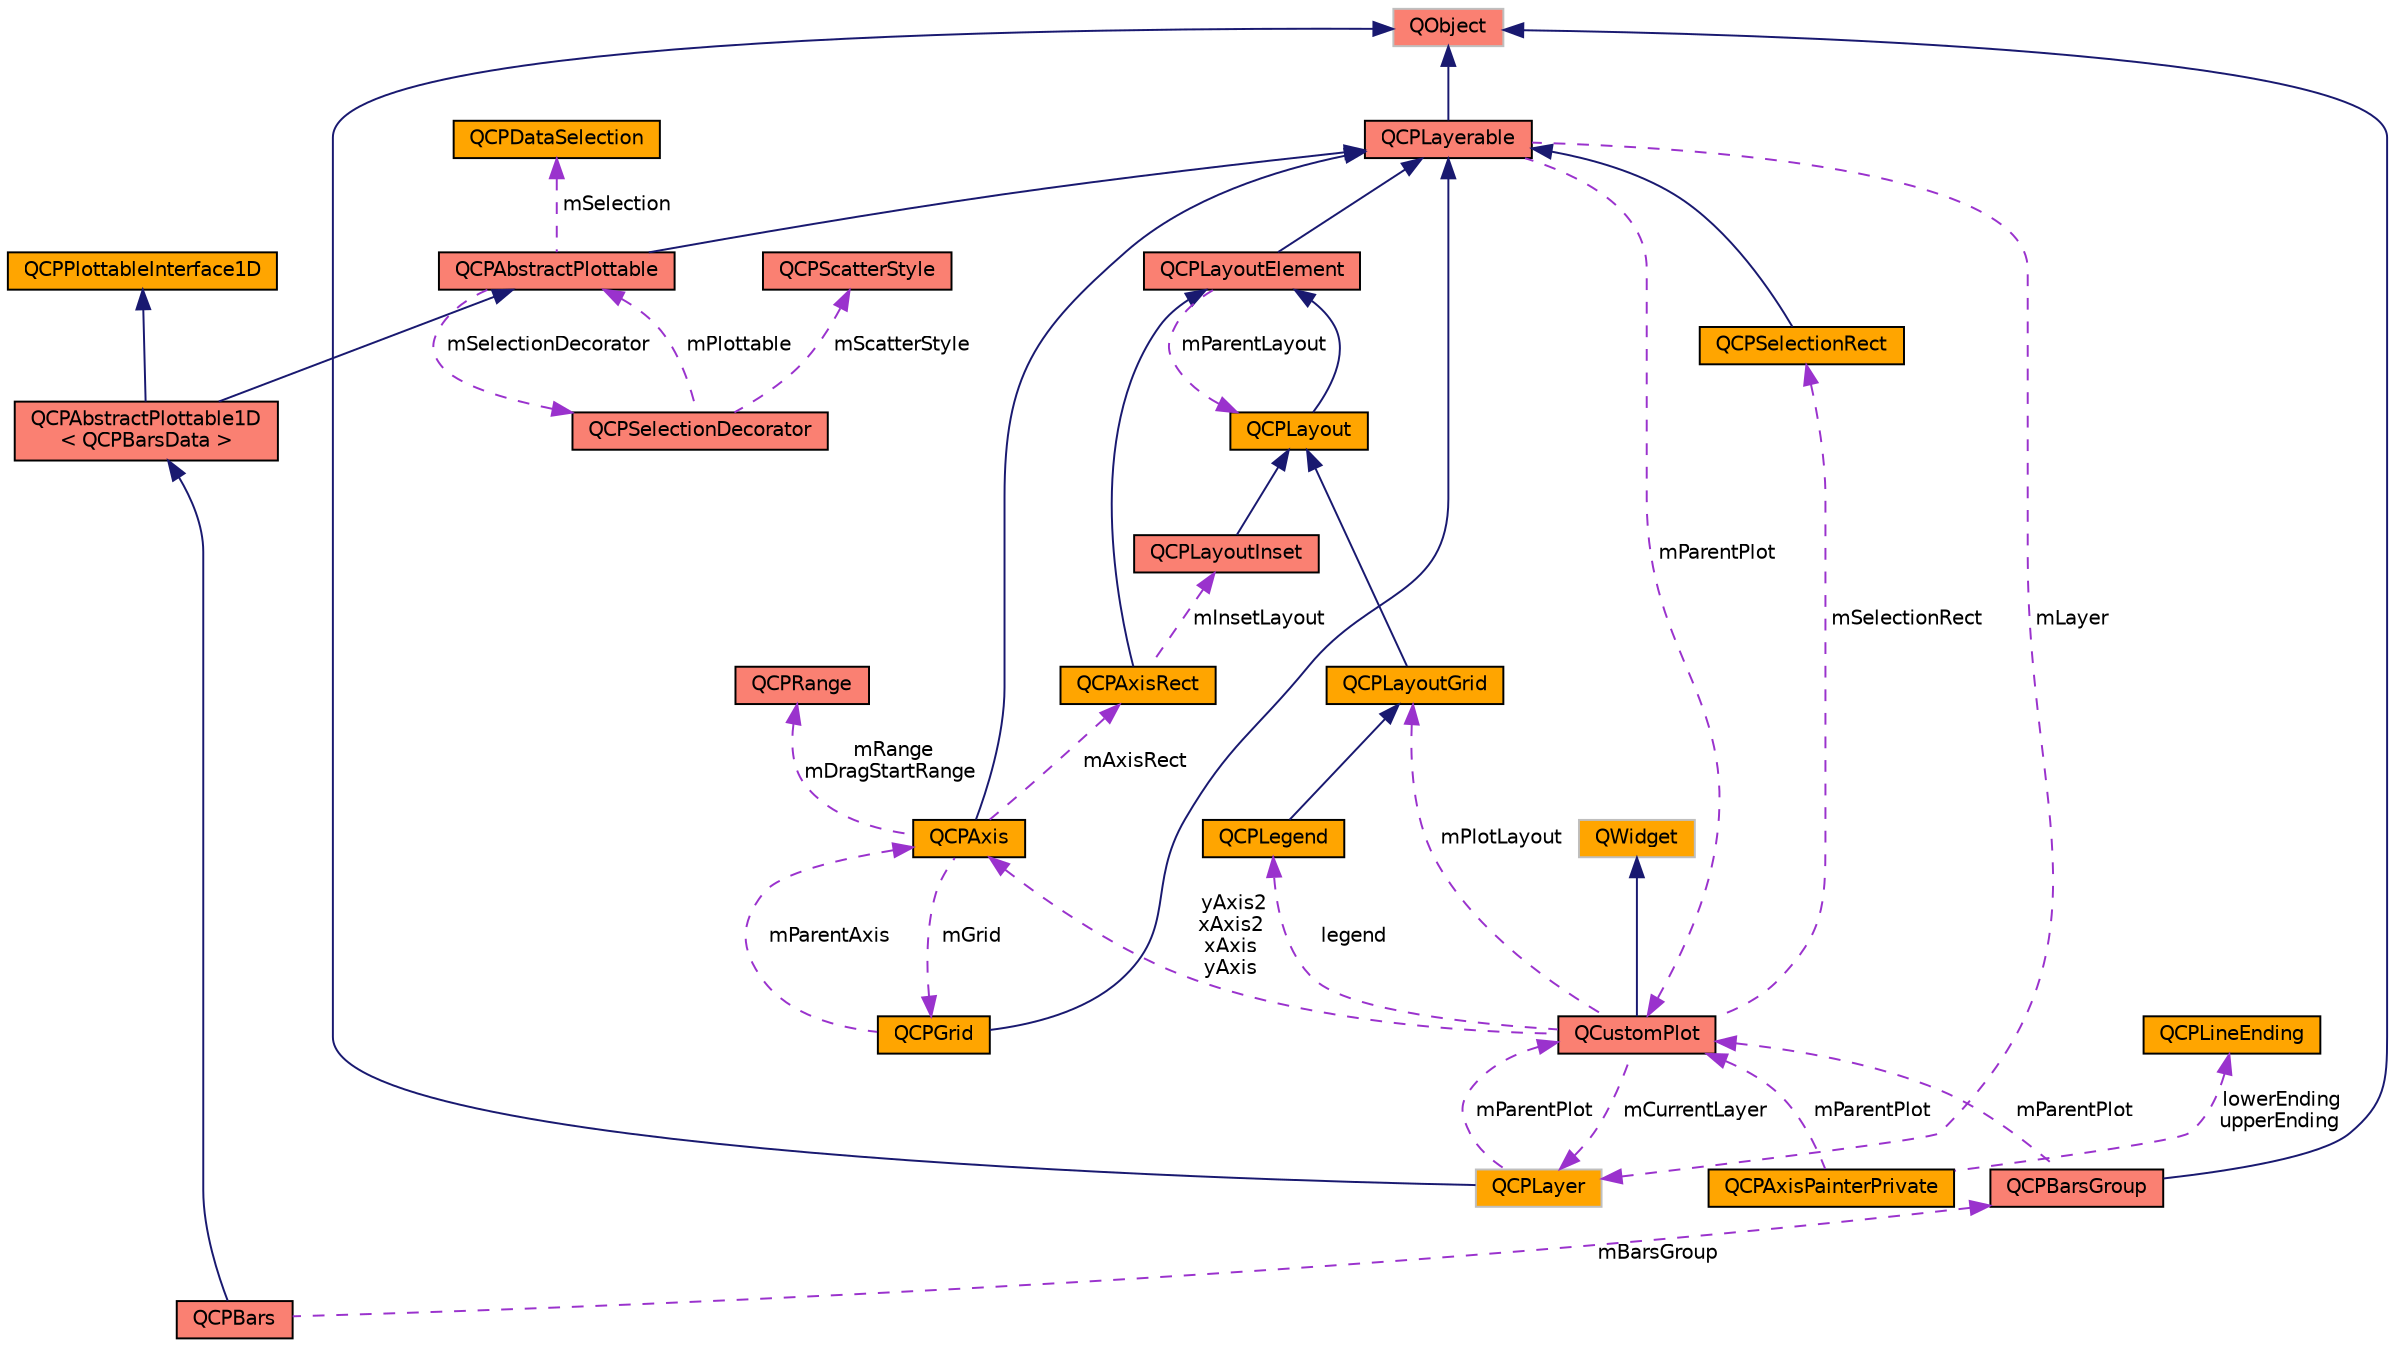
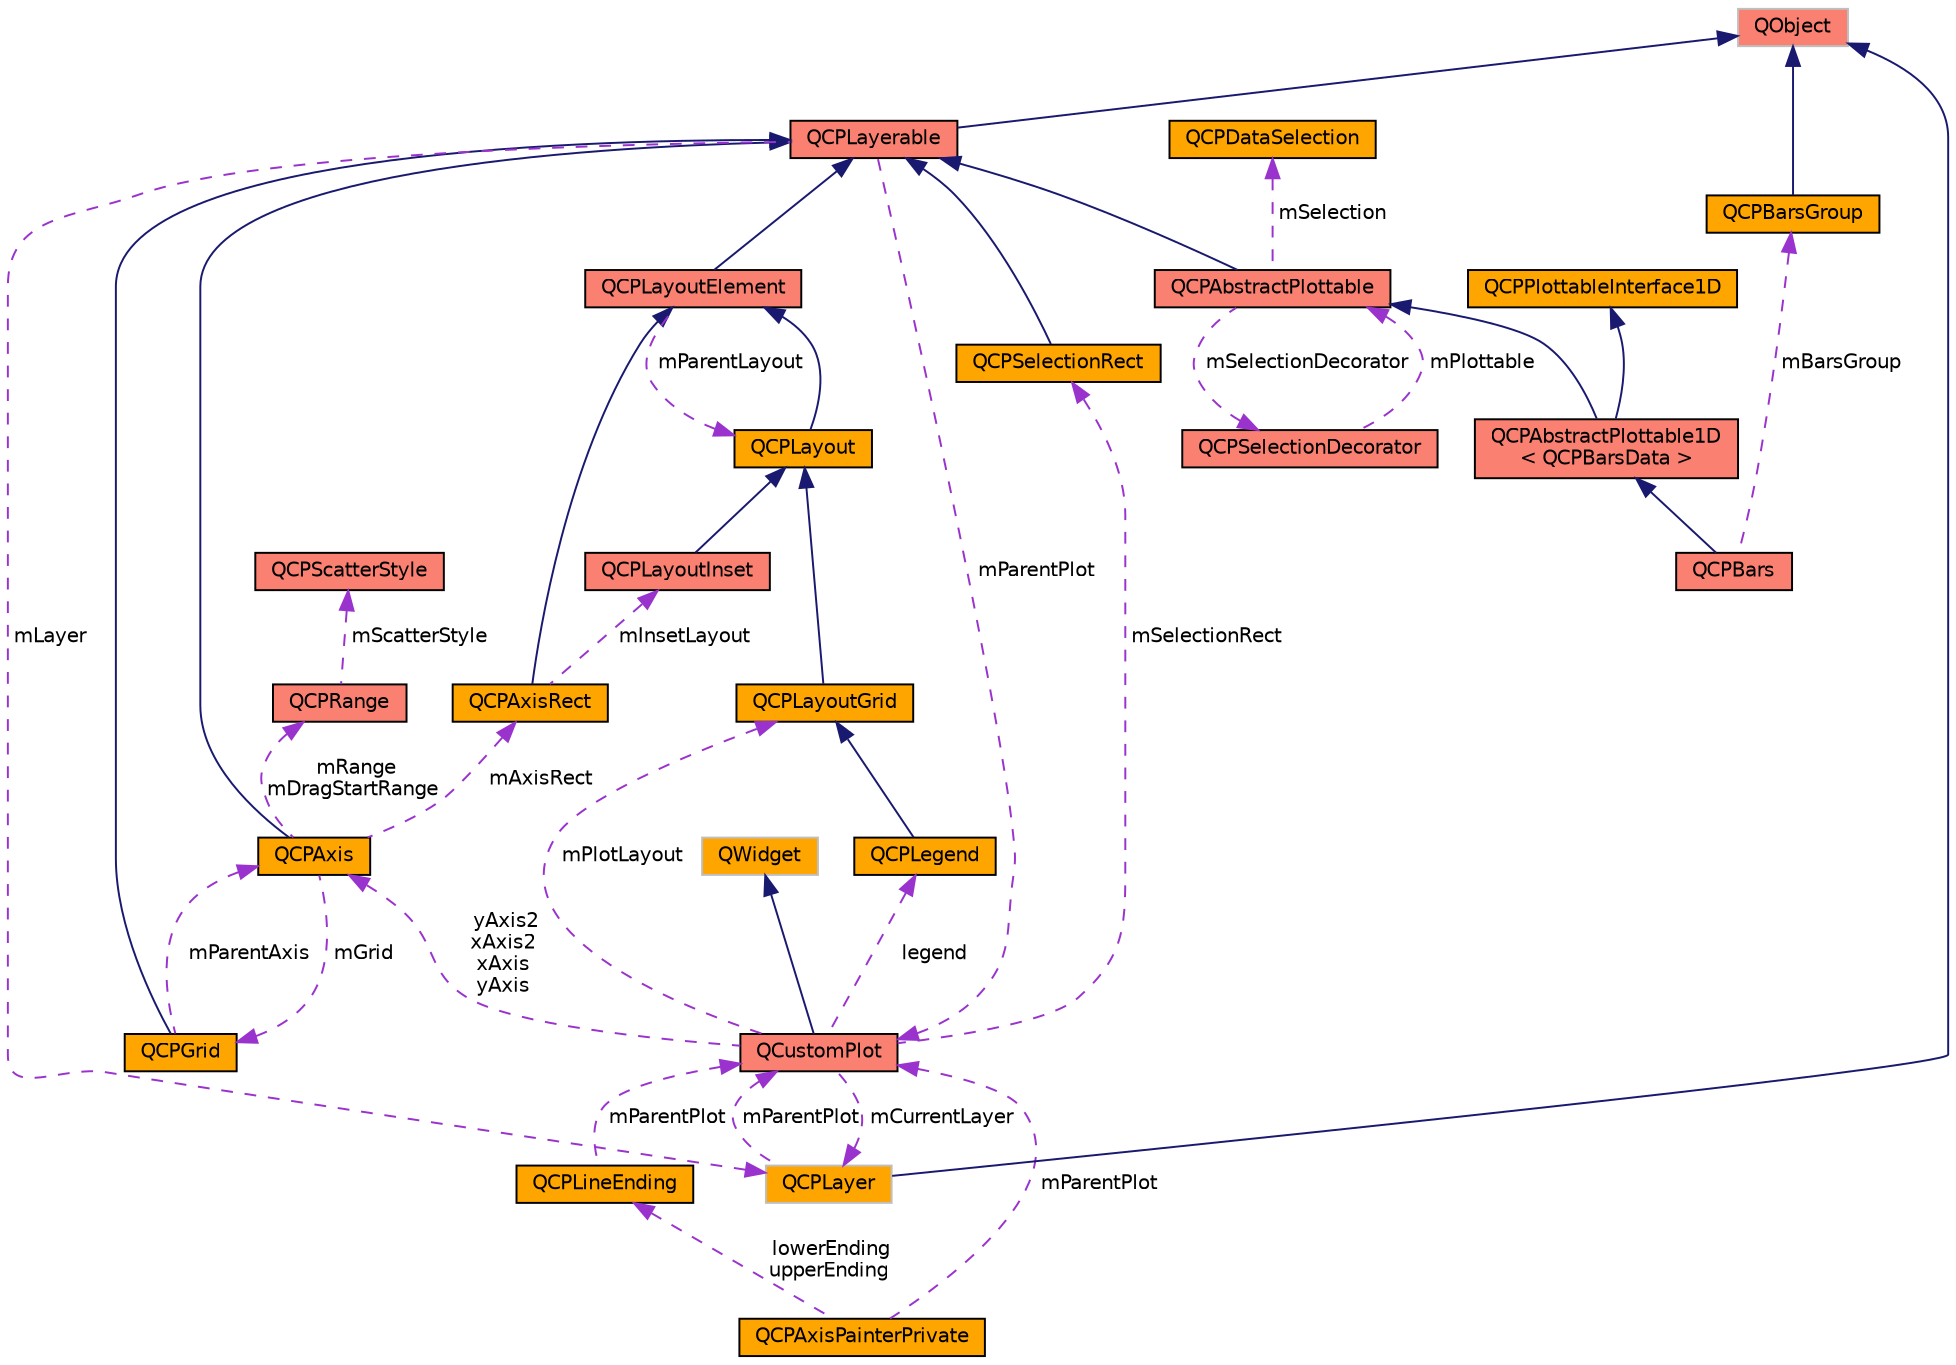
(796, 369) -> (344, 647)
(1908, 1079) -> (631, 1090)
(2077, 1188) -> (1793, 214)
